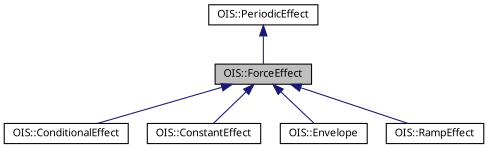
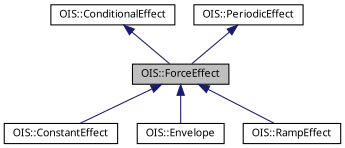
(159, 105) -> (151, 48)
